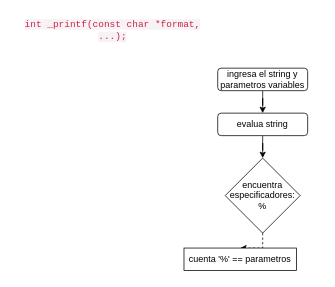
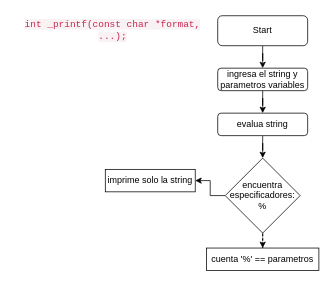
none -> (263, 30)
none -> (263, 59)
none -> (150, 180)
none -> (210, 190)
(240, 259) -> (263, 259)
